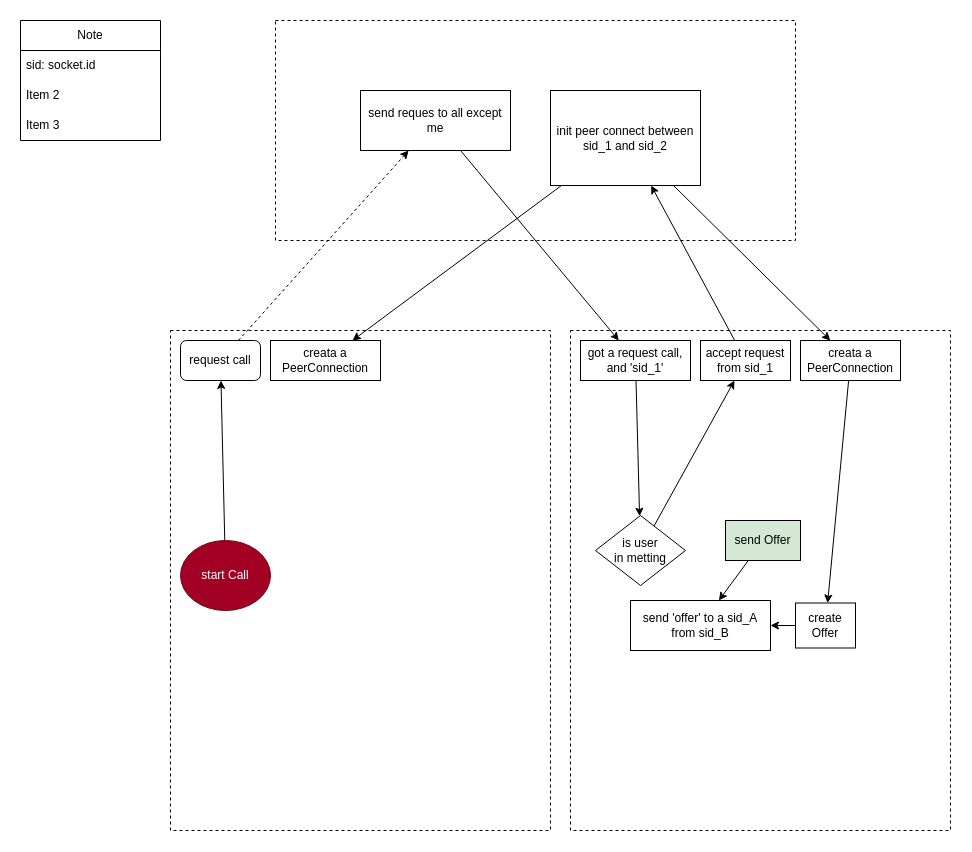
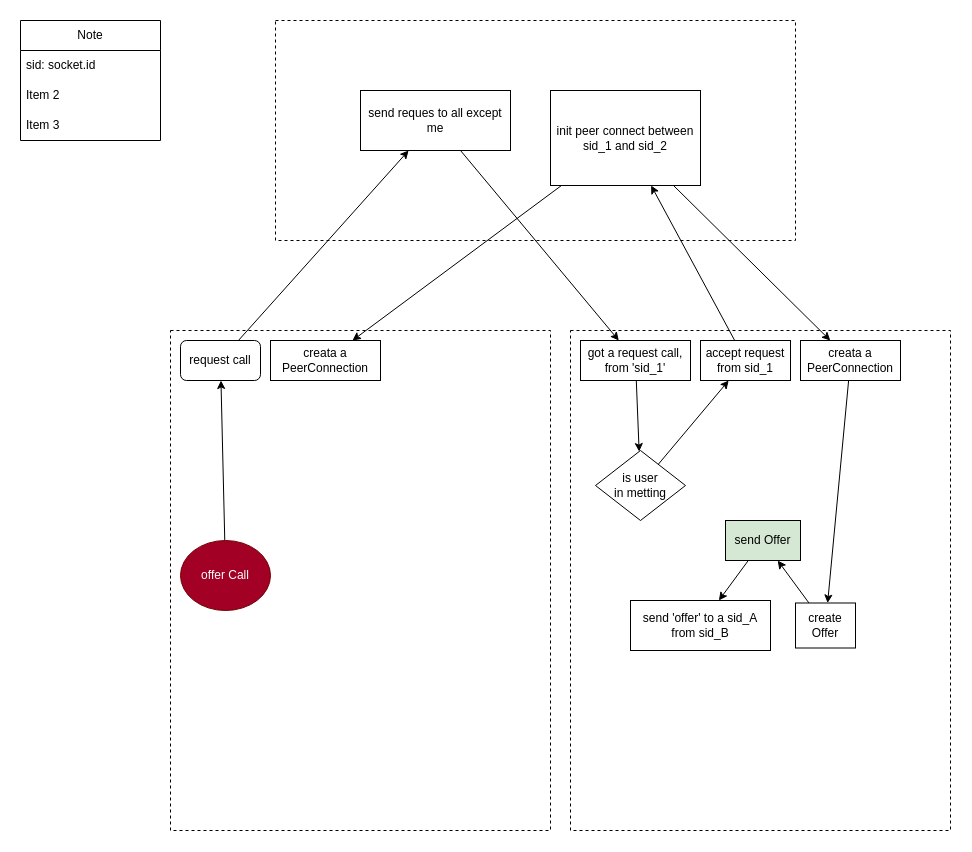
(322, 247) -> (322, 247)
(636, 361) -> (636, 361)
(641, 551) -> (641, 486)
(226, 576) -> (226, 576)
(786, 626) -> (795, 584)
